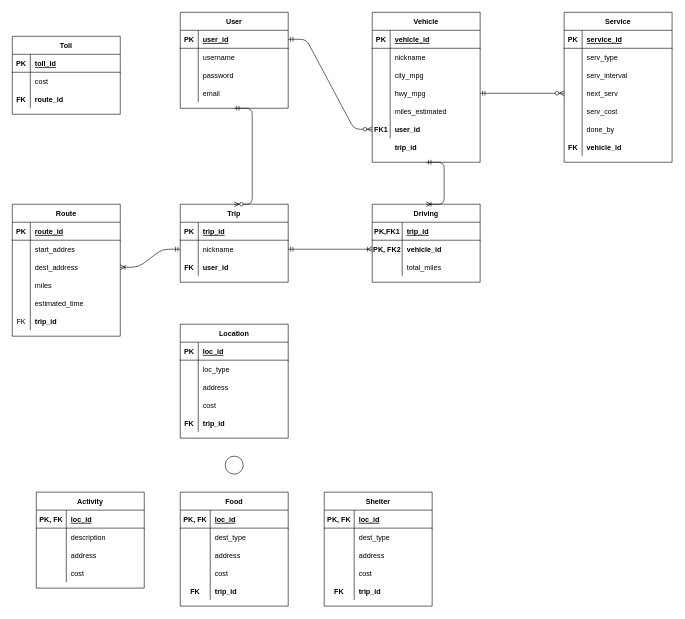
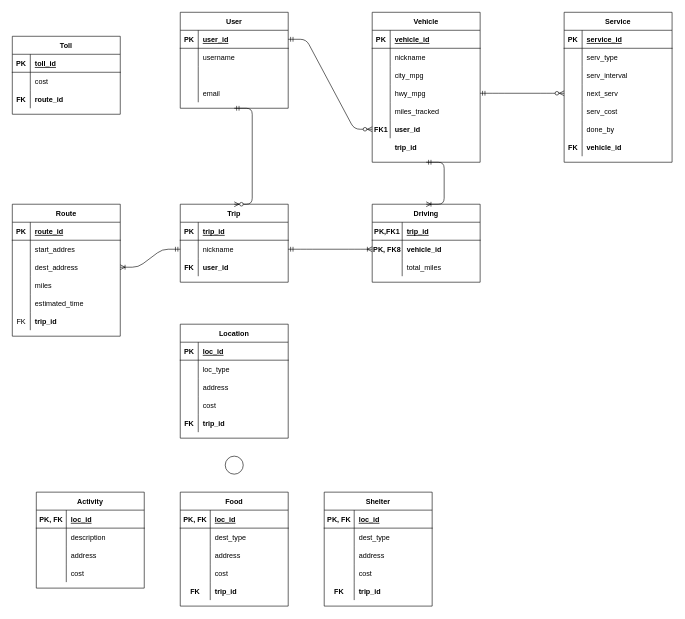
(243, 75) -> none
(422, 112) -> (419, 112)
(387, 250) -> (387, 250)
